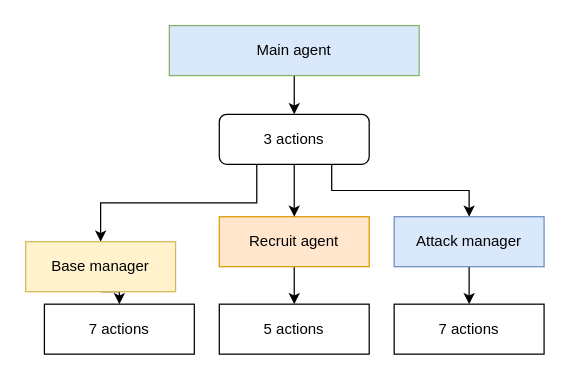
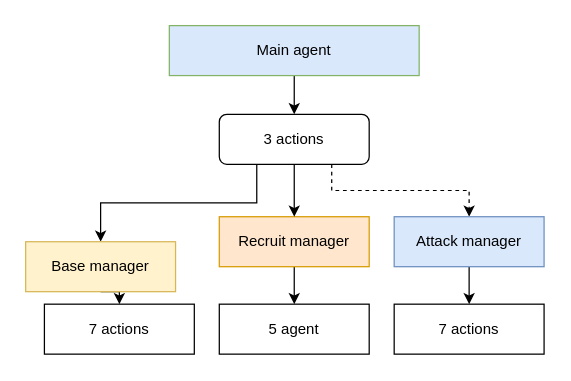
(397, 191) -> (397, 191)
(294, 242) -> (294, 242)
(294, 329) -> (294, 329)
